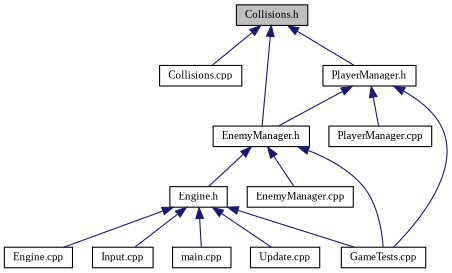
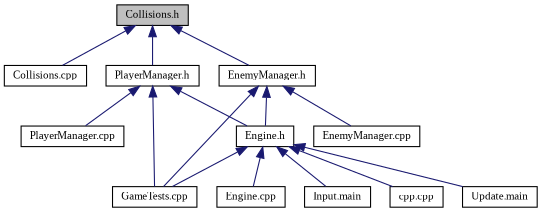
(310, 109) -> (214, 109)
(123, 258) -> (338, 197)
(202, 258) -> (417, 197)
(285, 258) -> (500, 197)
